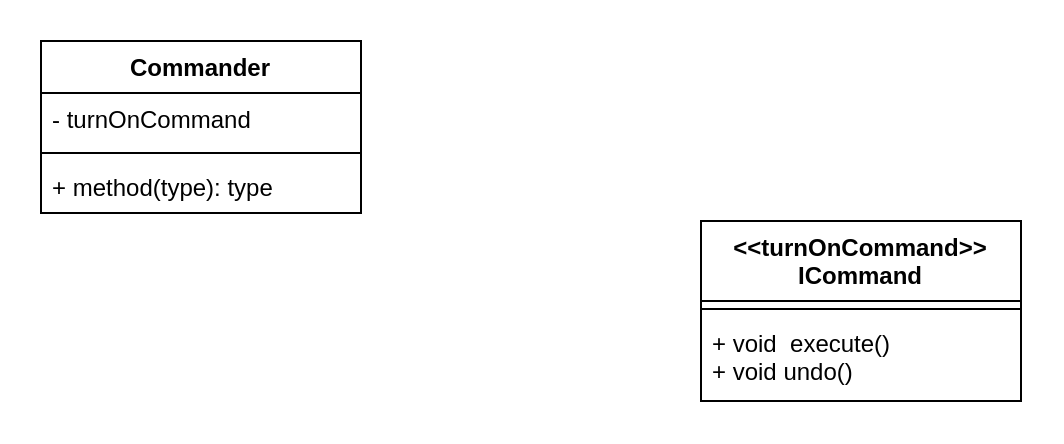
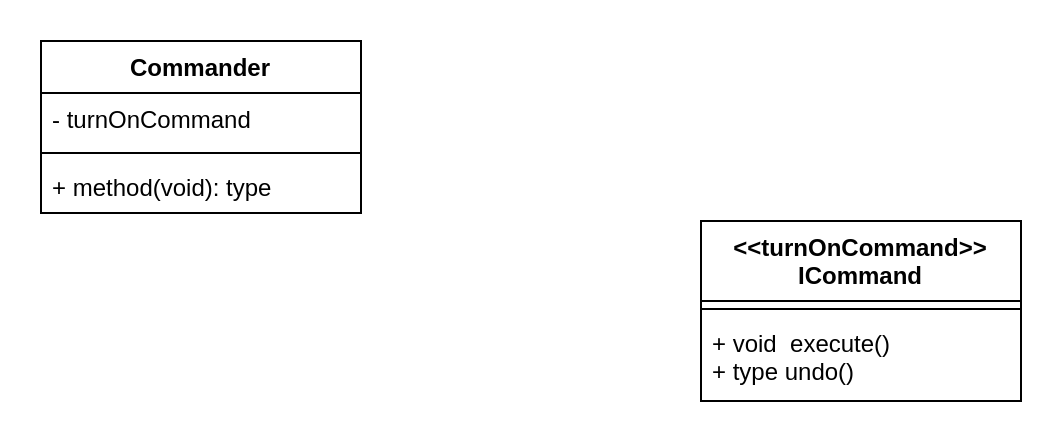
(178, 189) -> (175, 189)
(818, 360) -> (818, 360)
